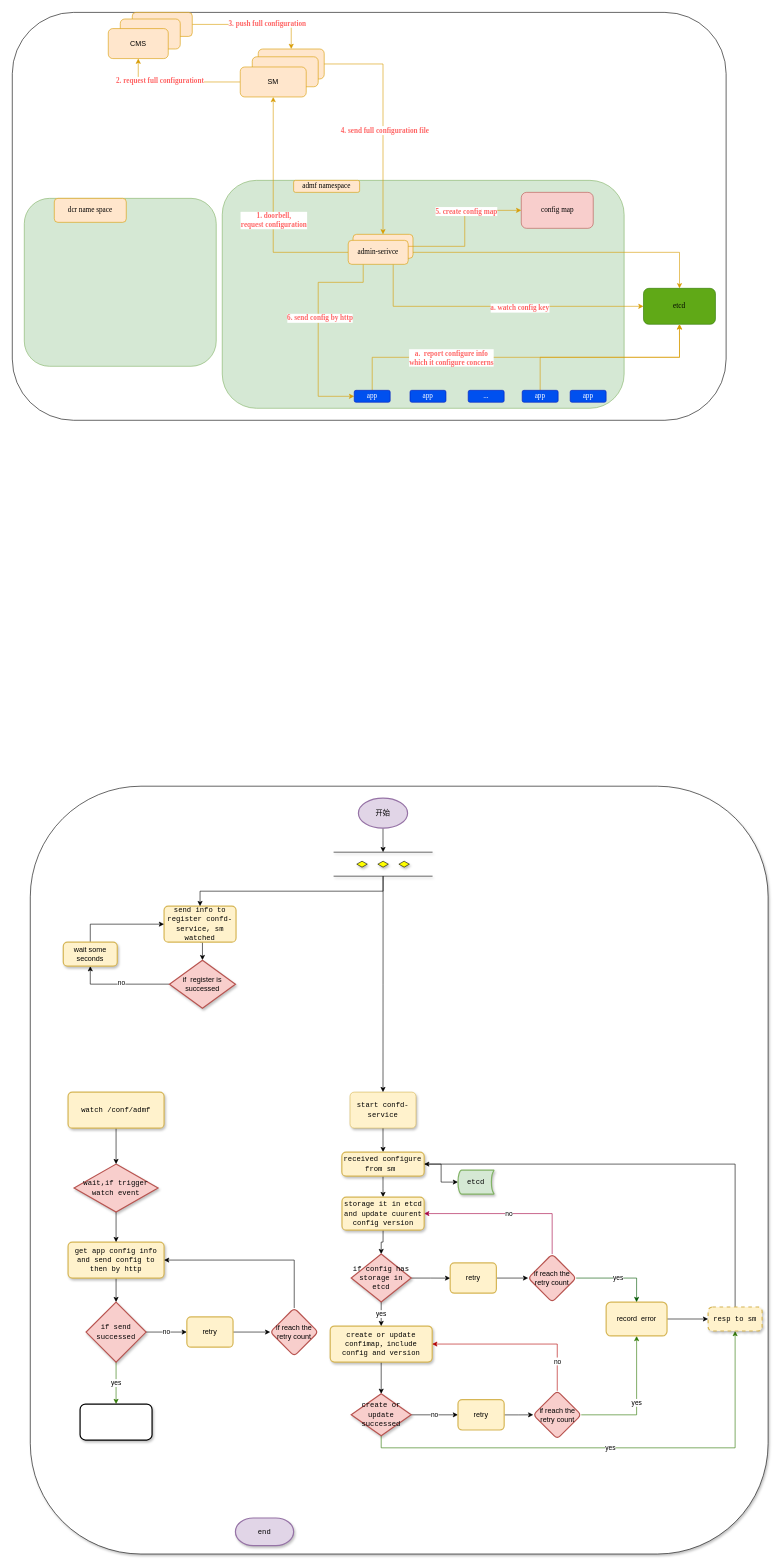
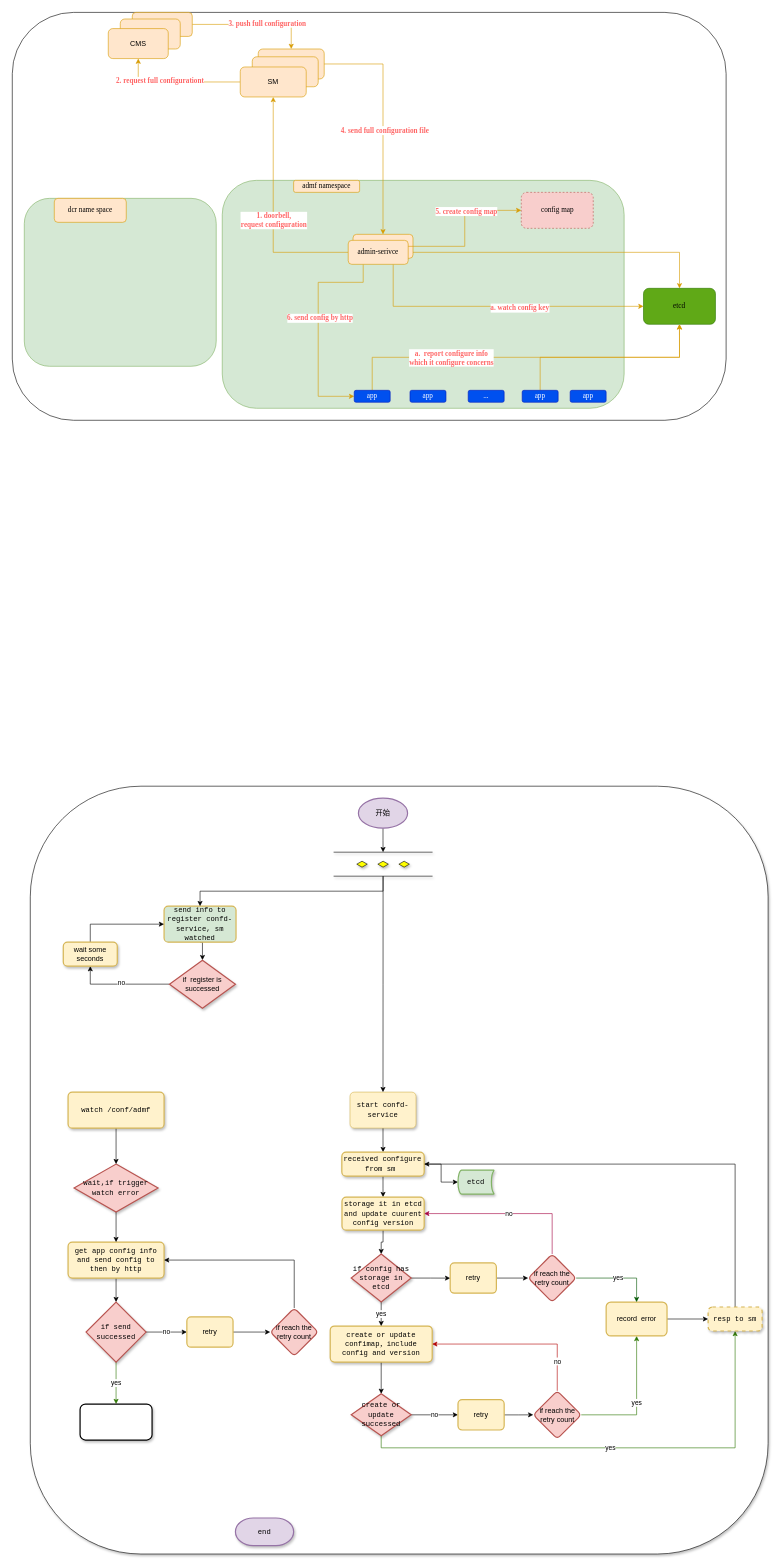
(557, 210) -> (557, 210)
(200, 924) -> (200, 924)
(116, 1188) -> (116, 1188)
